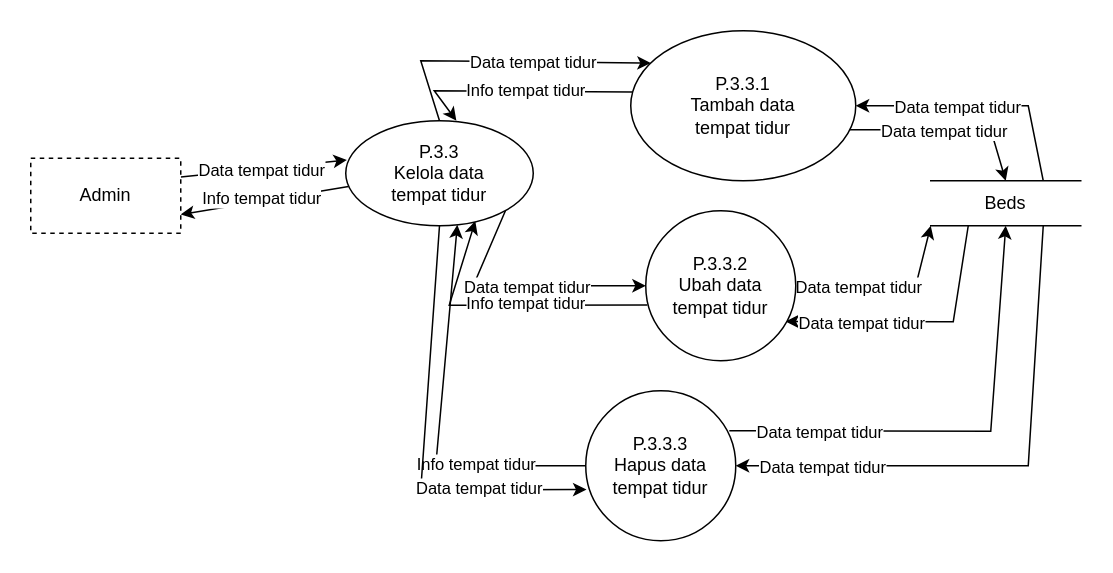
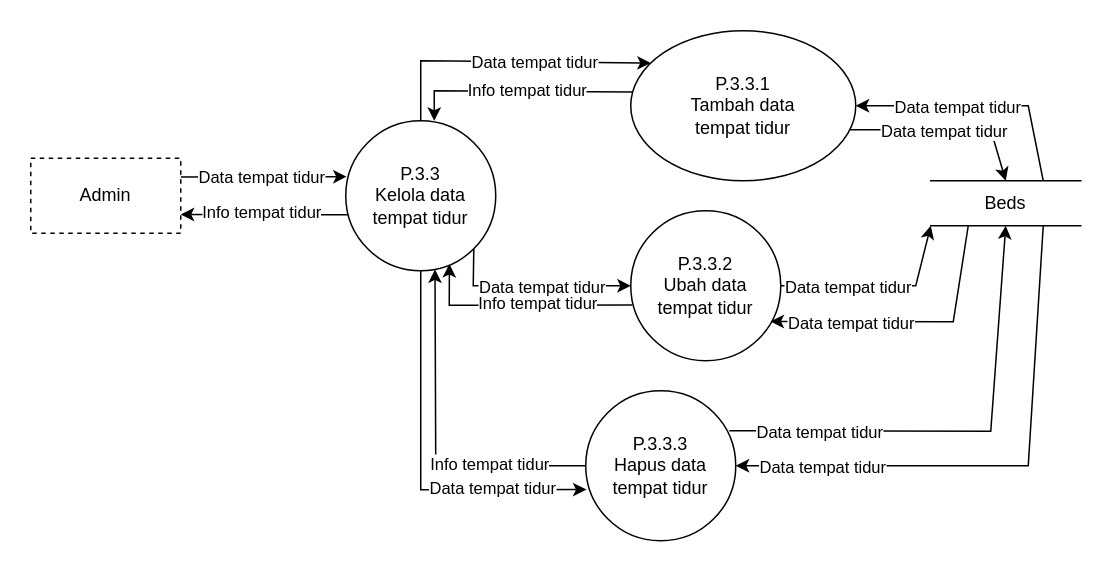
(440, 173) -> (421, 196)
(721, 286) -> (706, 286)
